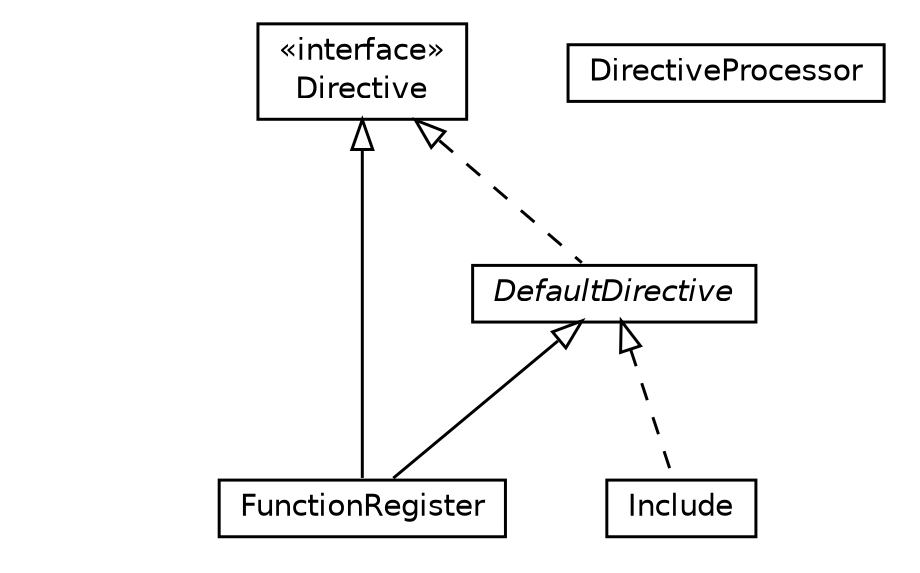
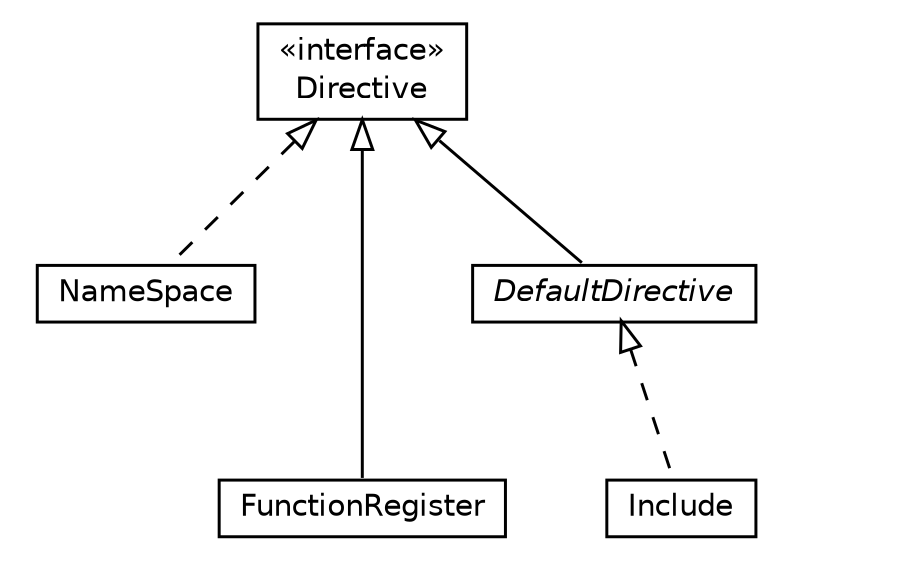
(726, 72) -> none
(511, 202) -> (511, 202)
none -> (145, 292)
(476, 410) -> none
